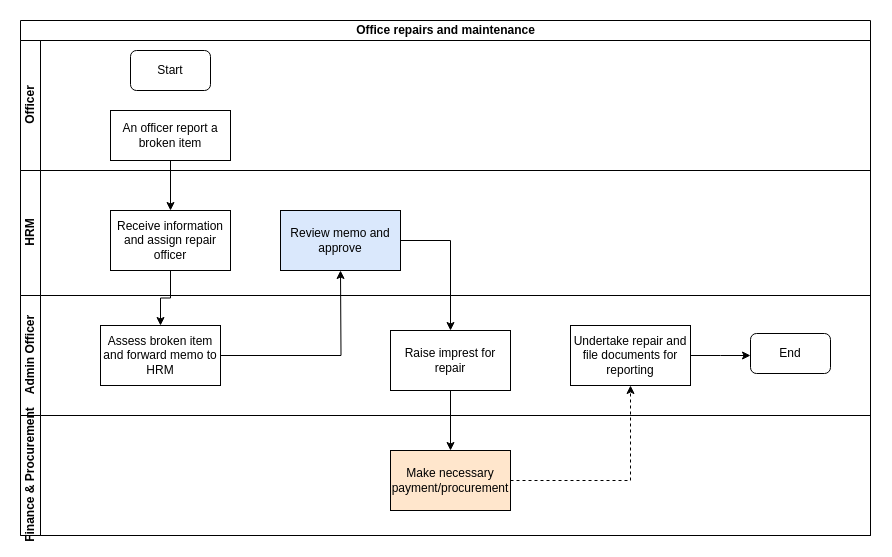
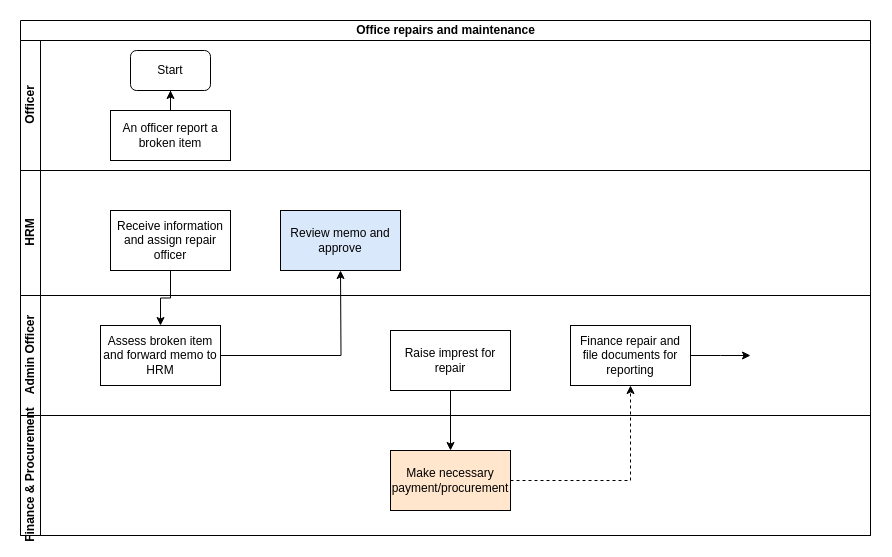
(171, 182) -> (171, 97)
(451, 257) -> none
(791, 354) -> none
(631, 356) -> (631, 356)
